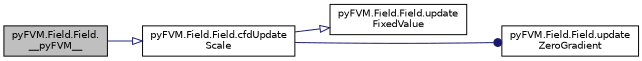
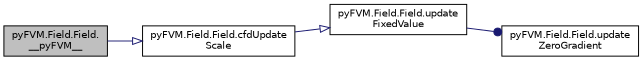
(394, 43) -> (480, 30)
